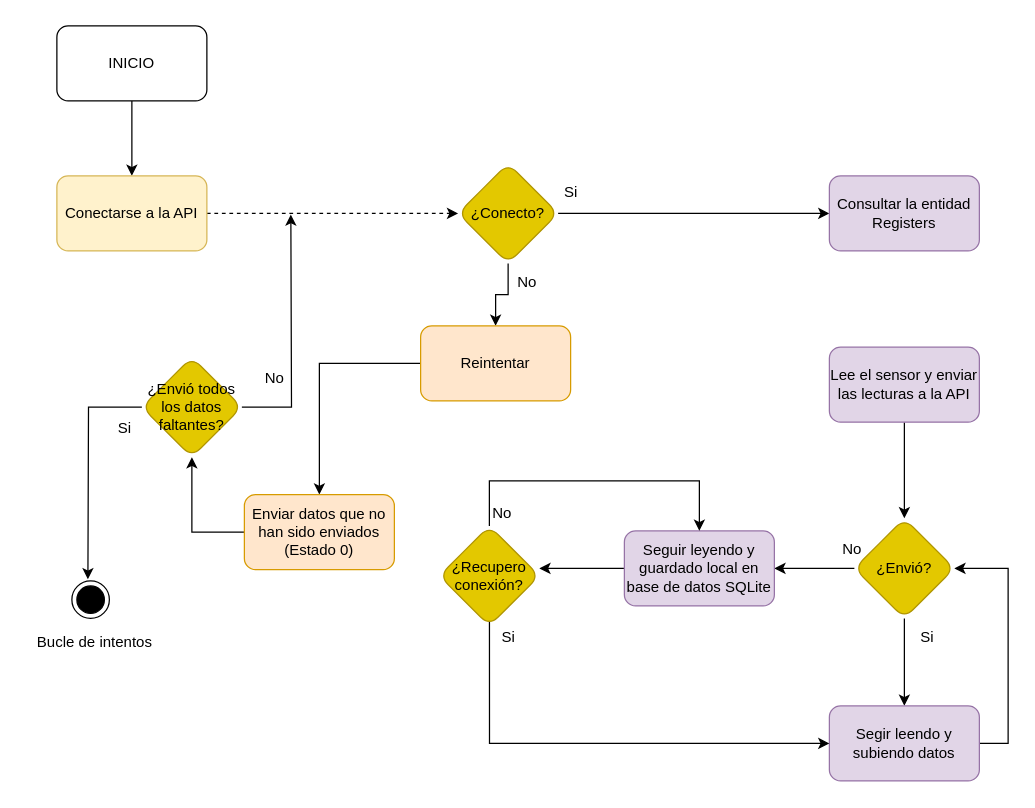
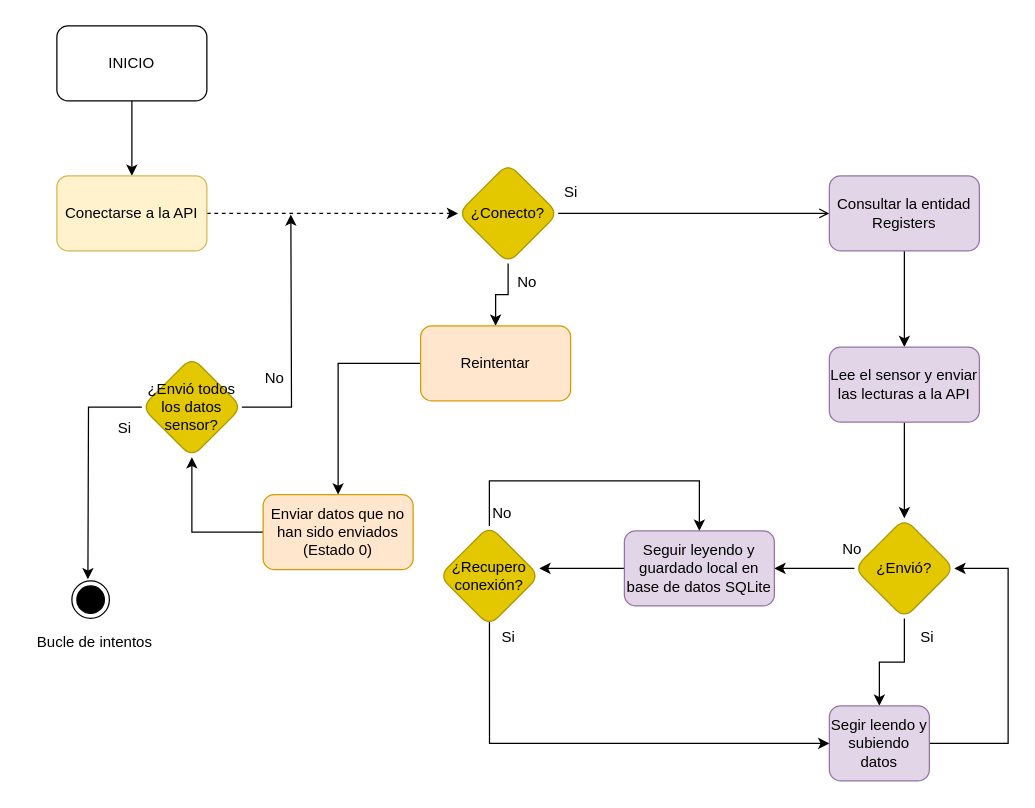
(819, 213) -> (821, 213)
none -> (904, 295)
(192, 407) -> (192, 407)
(319, 532) -> (338, 532)
(904, 743) -> (879, 743)
